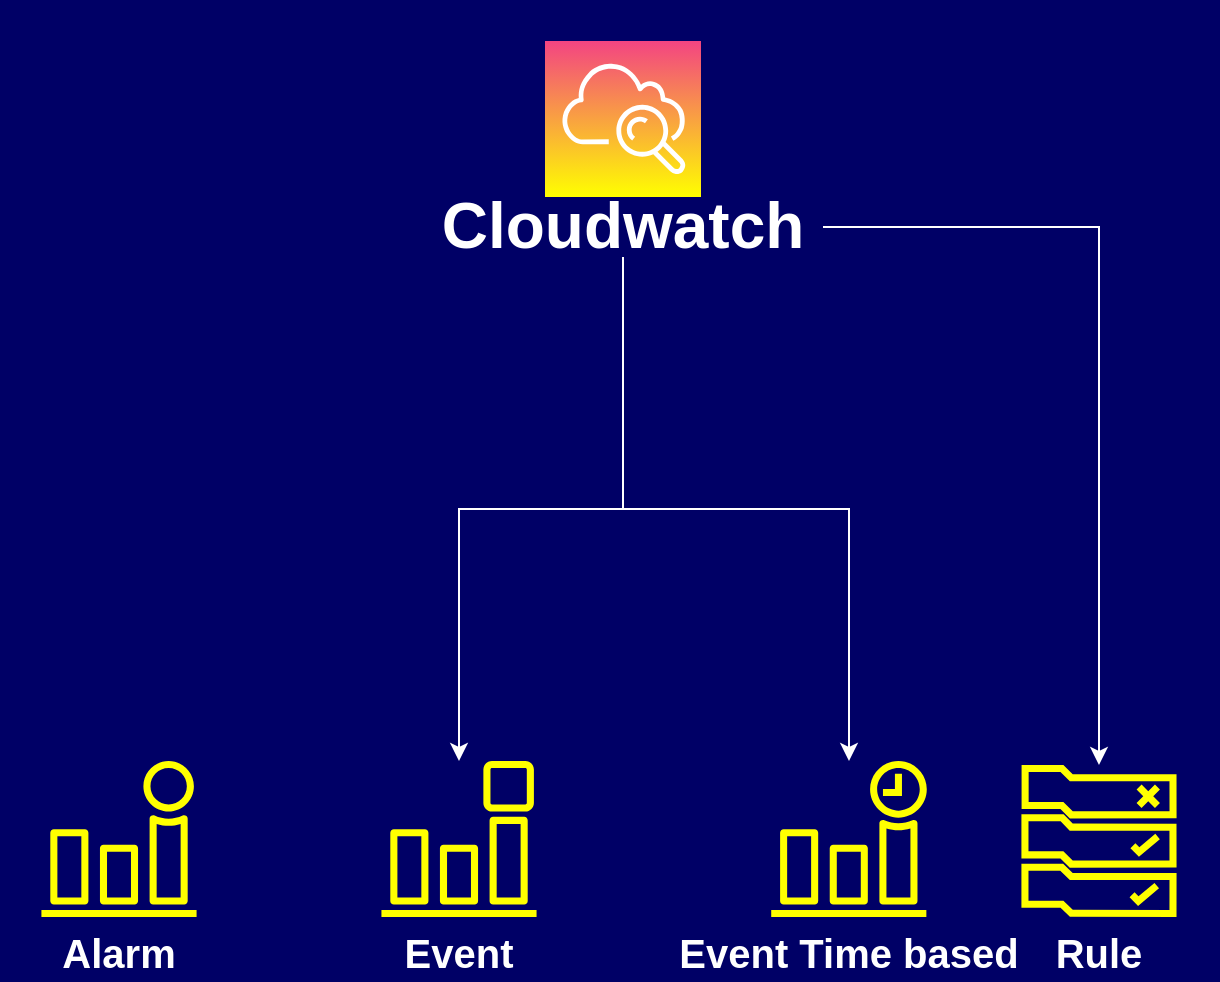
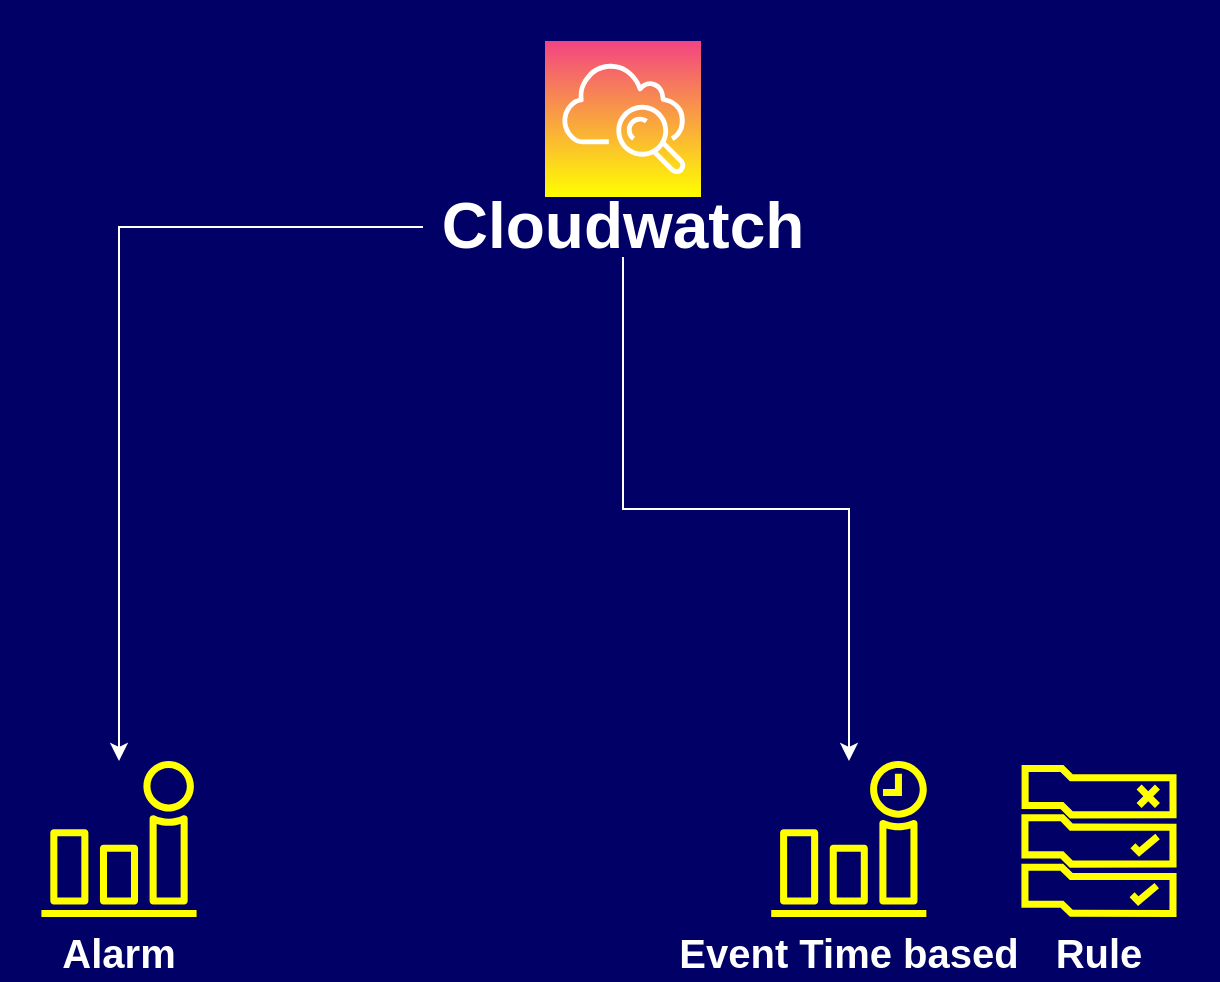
none -> (119, 335)
(1099, 351) -> none
(459, 548) -> none
(459, 839) -> none
